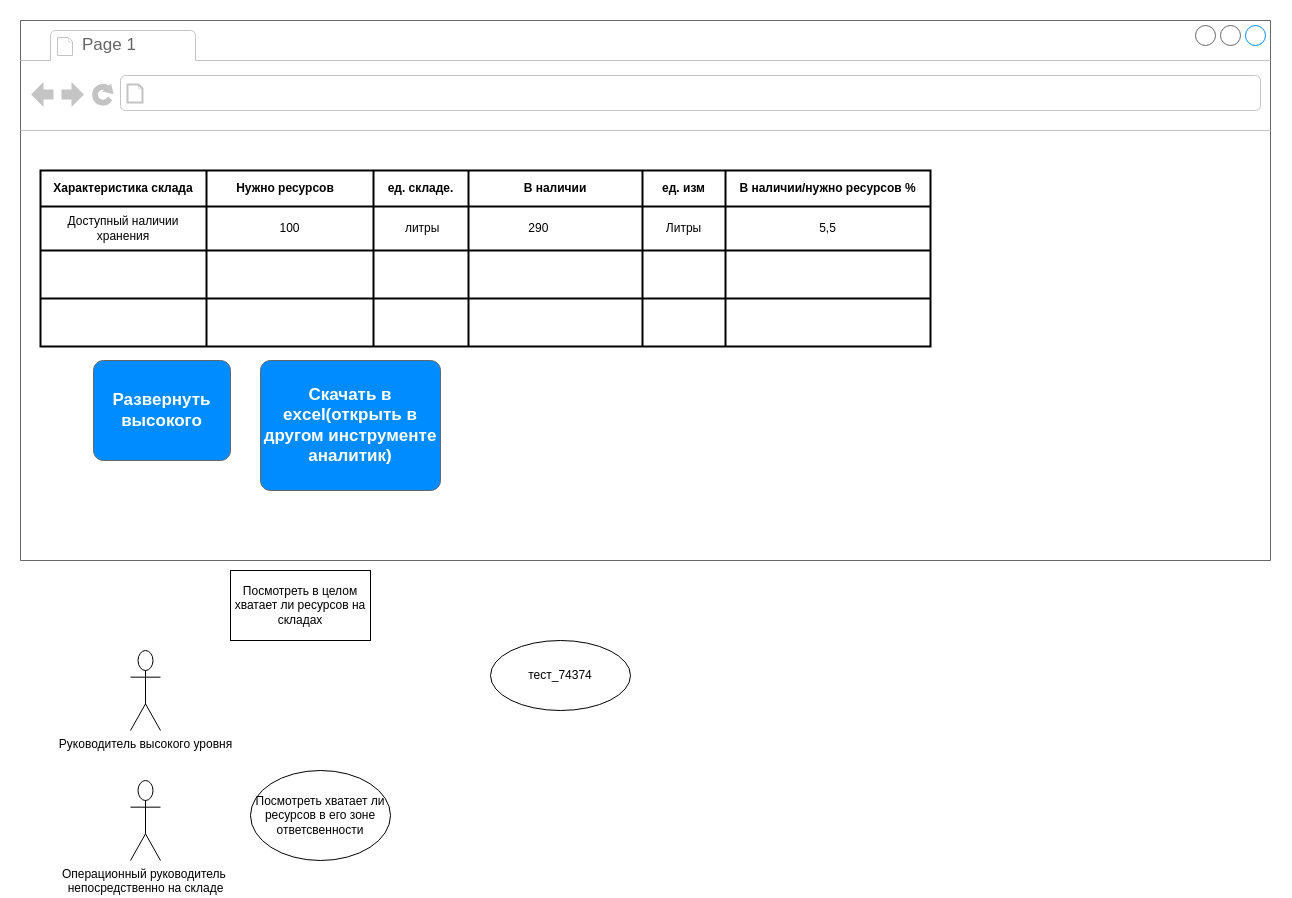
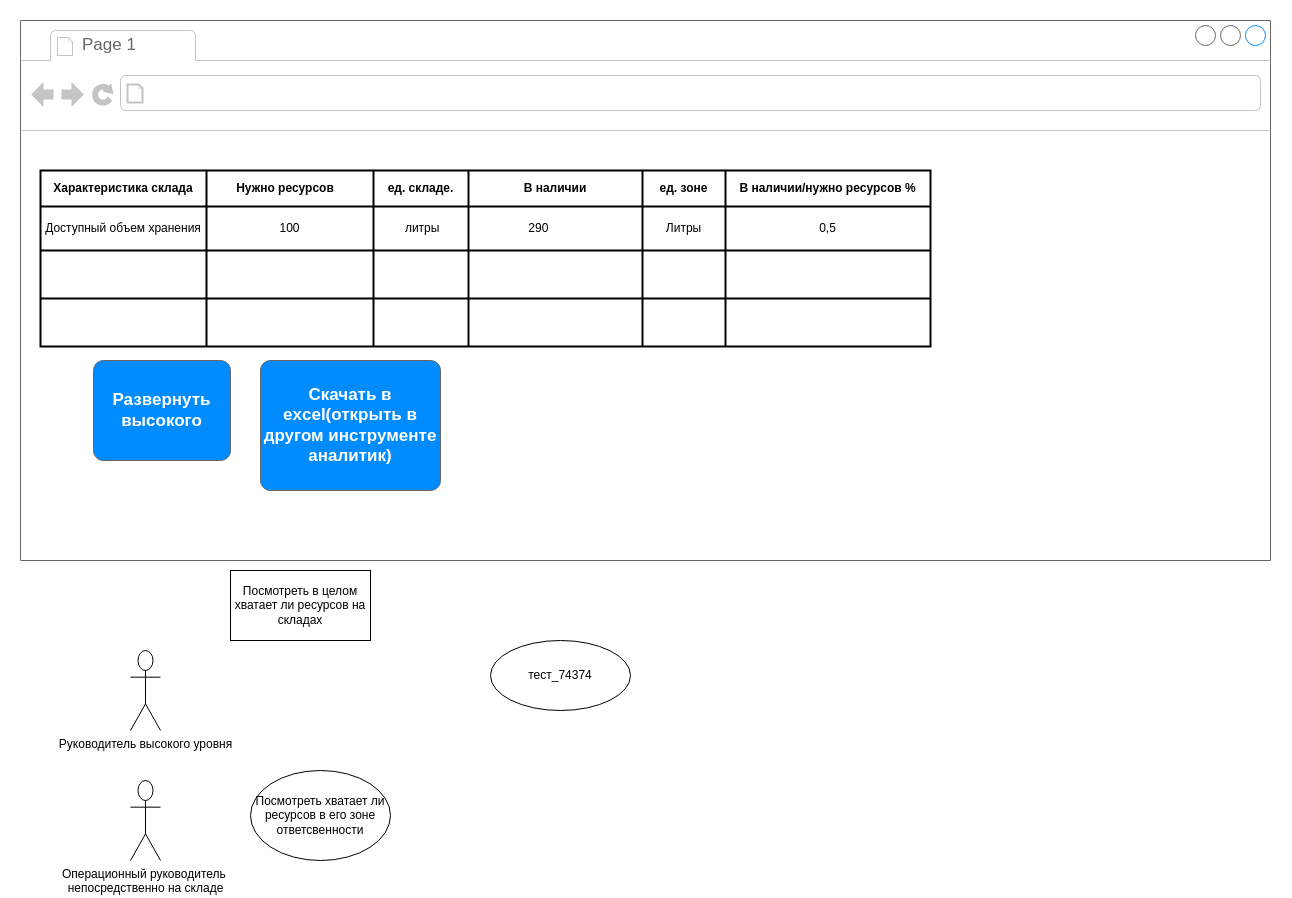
(684, 189) -> (684, 189)
(124, 229) -> (124, 229)
(828, 229) -> (828, 229)
